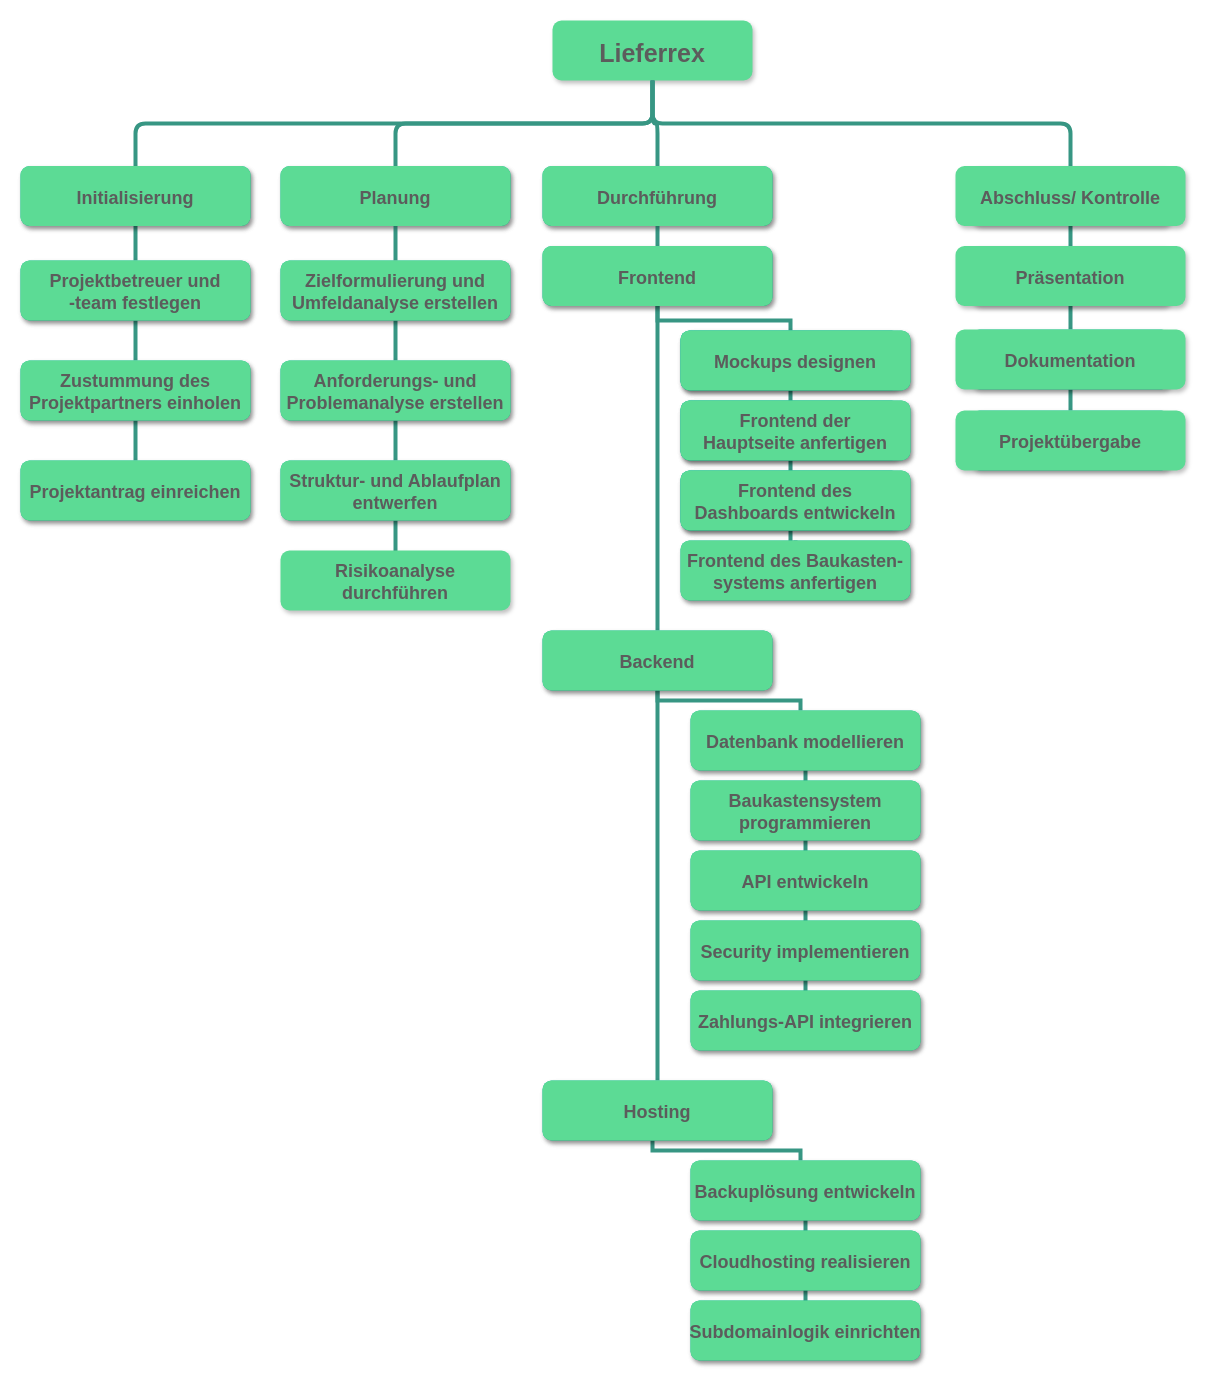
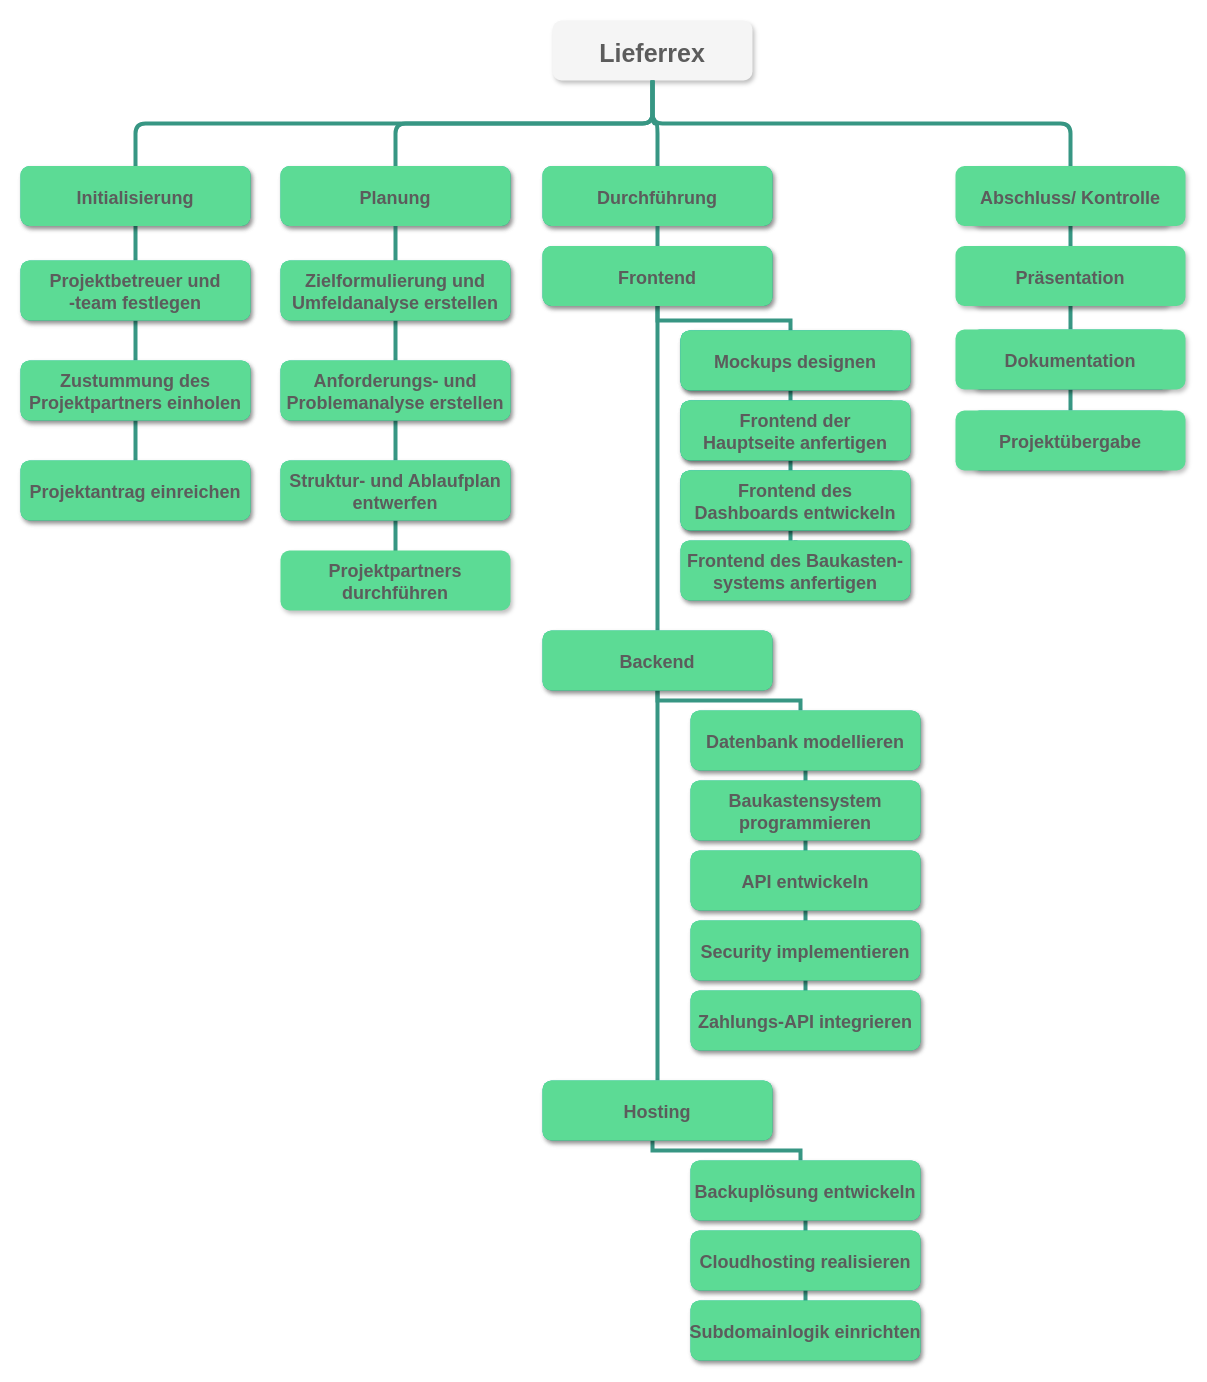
(653, 51) -> (653, 51)
(395, 571) -> (395, 571)
